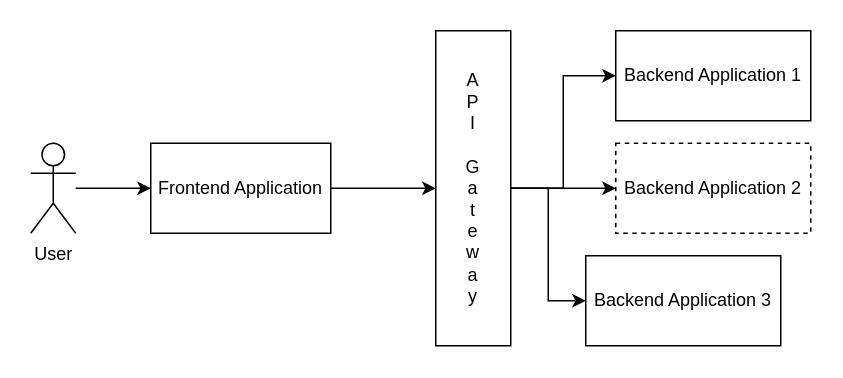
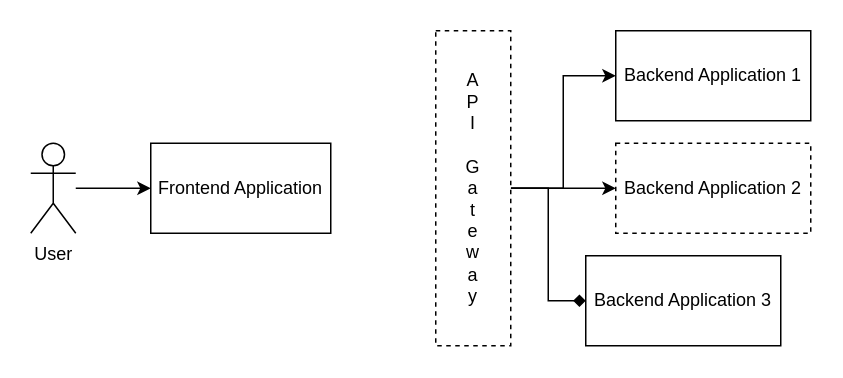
(378, 188) -> none
(473, 188) -> (473, 188)
(574, 301) -> (573, 301)
